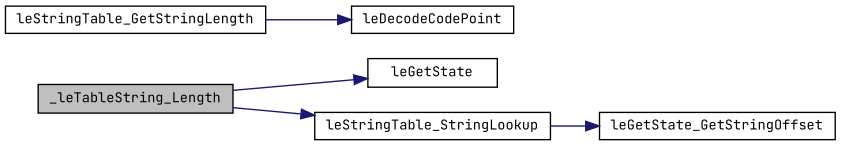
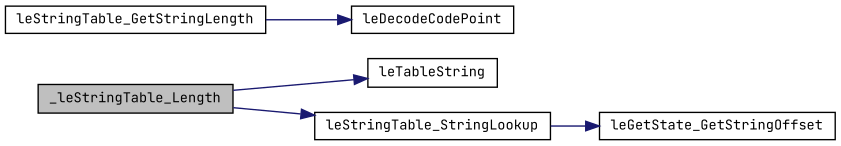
(433, 73) -> (433, 73)
(136, 99) -> (136, 99)
